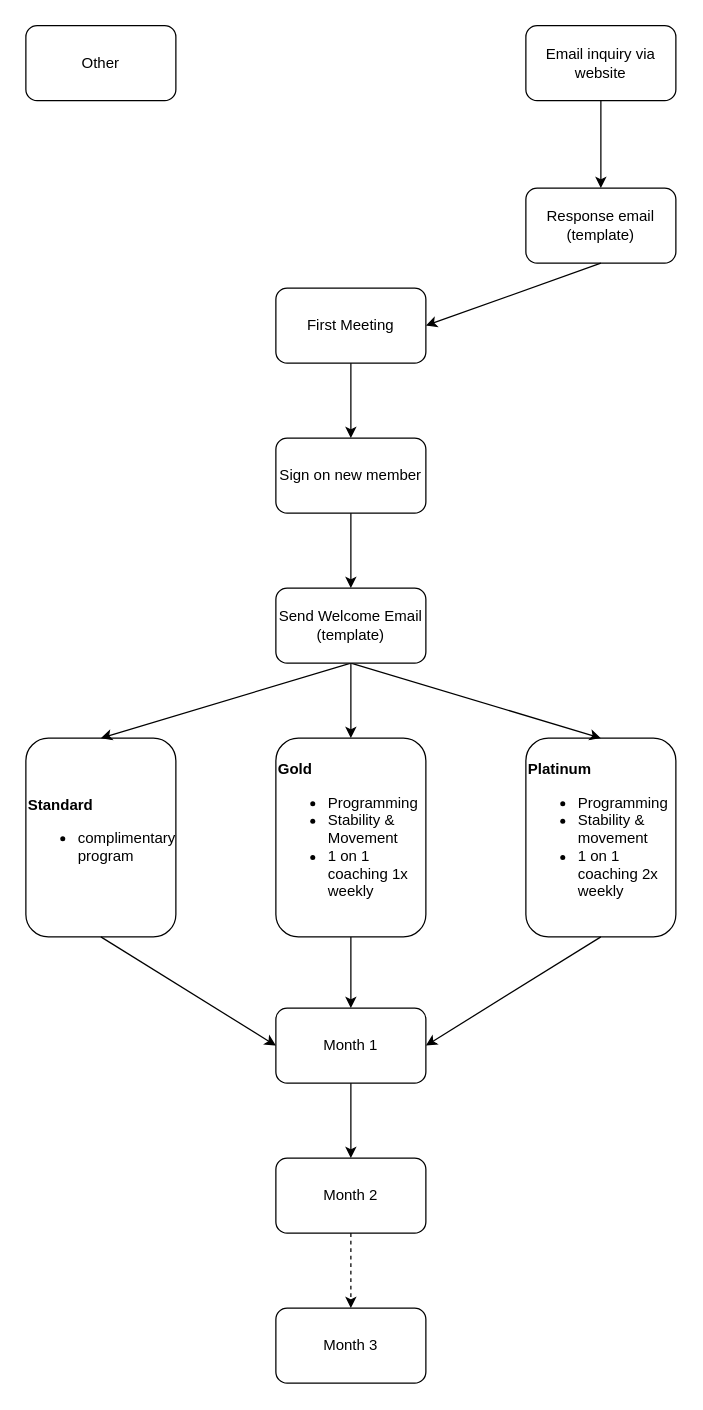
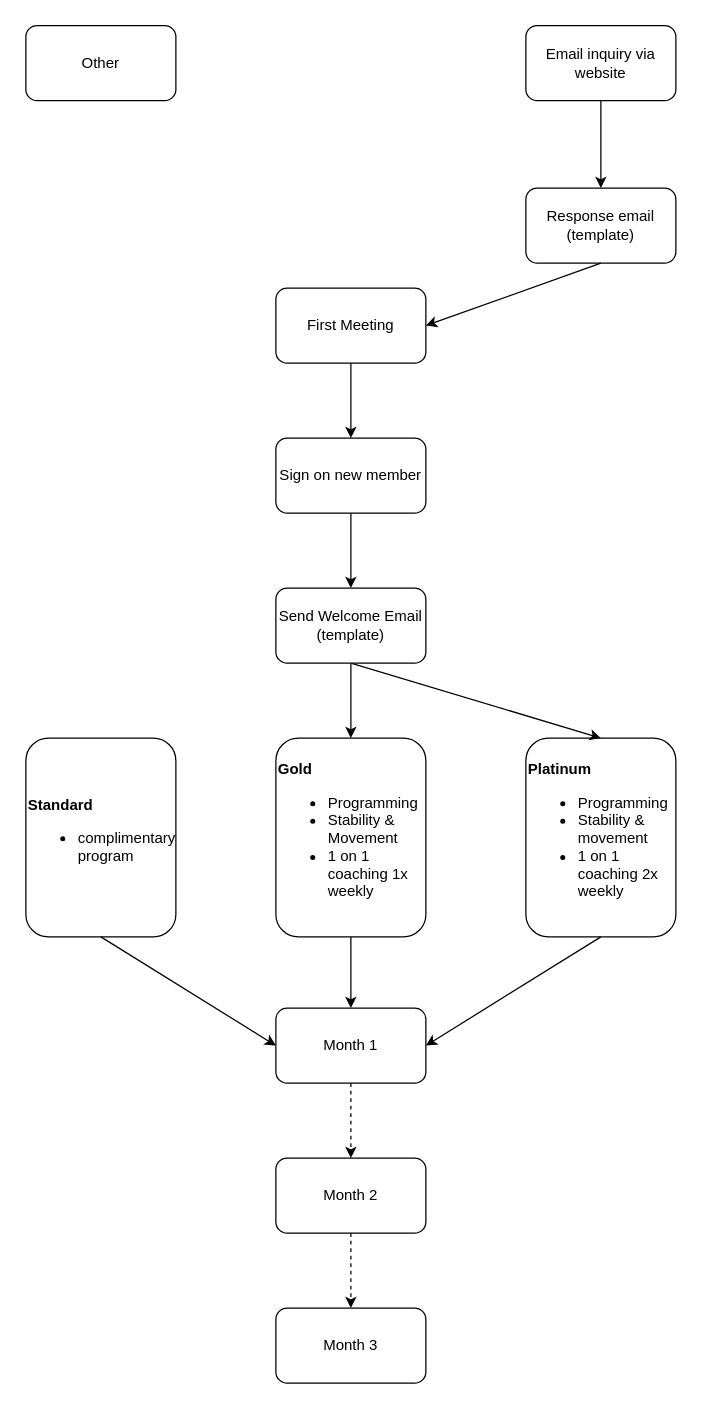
(228, 700) -> none
(351, 1117) -> (351, 1117)
